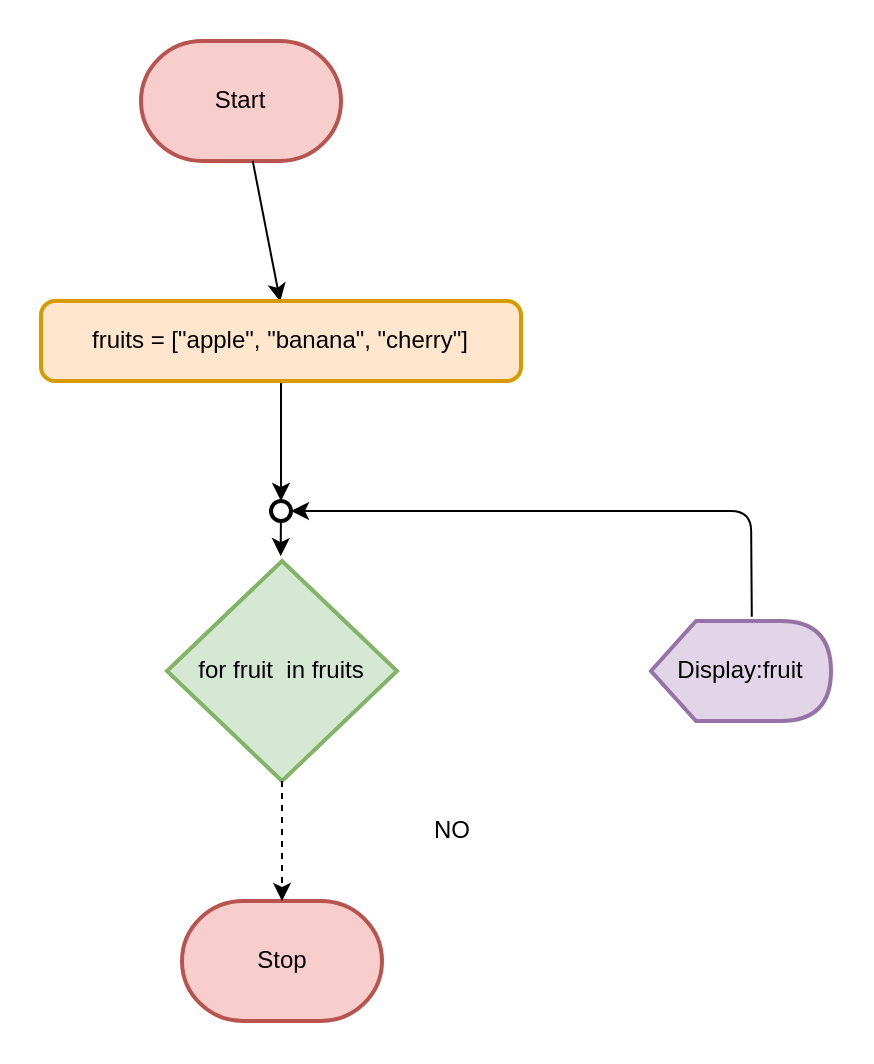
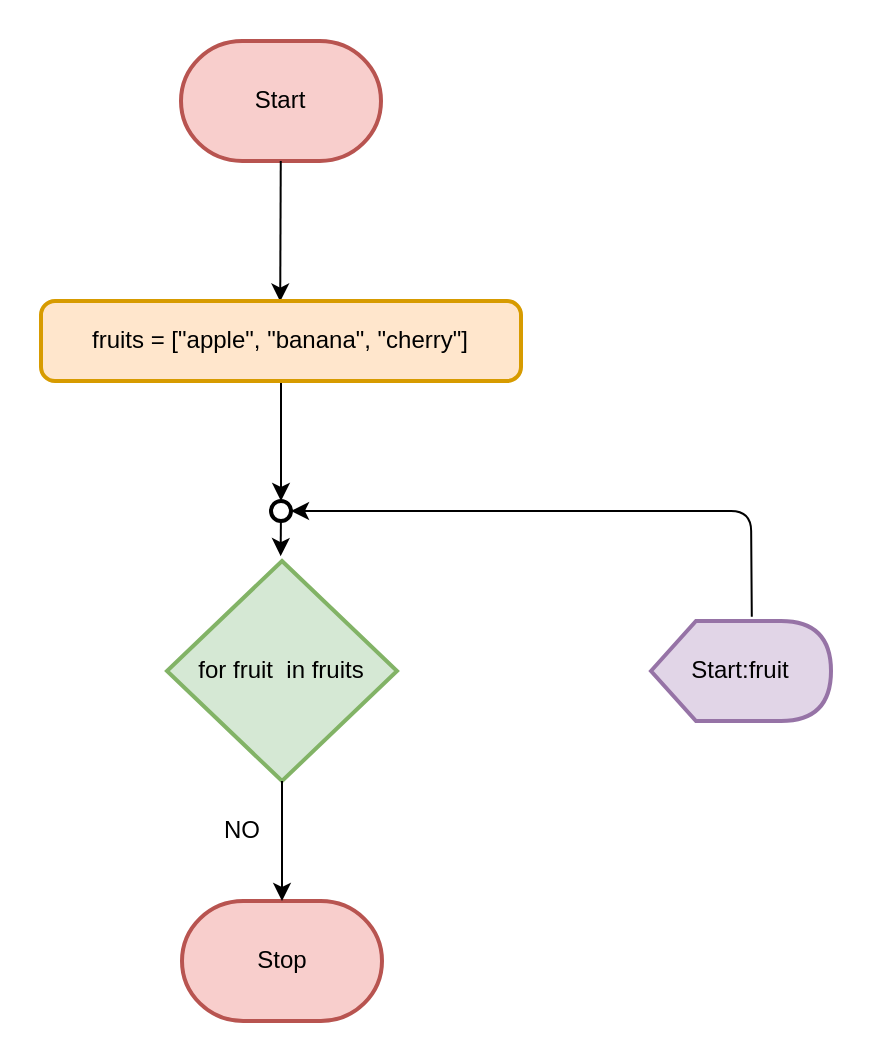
(241, 101) -> (281, 101)
(741, 671) -> (741, 671)
(452, 831) -> (242, 831)
(282, 836) -> (282, 836)
